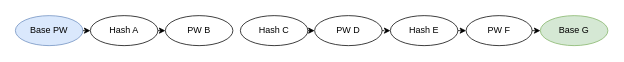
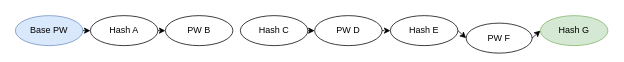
(499, 30) -> (499, 38)
(574, 30) -> (574, 30)
